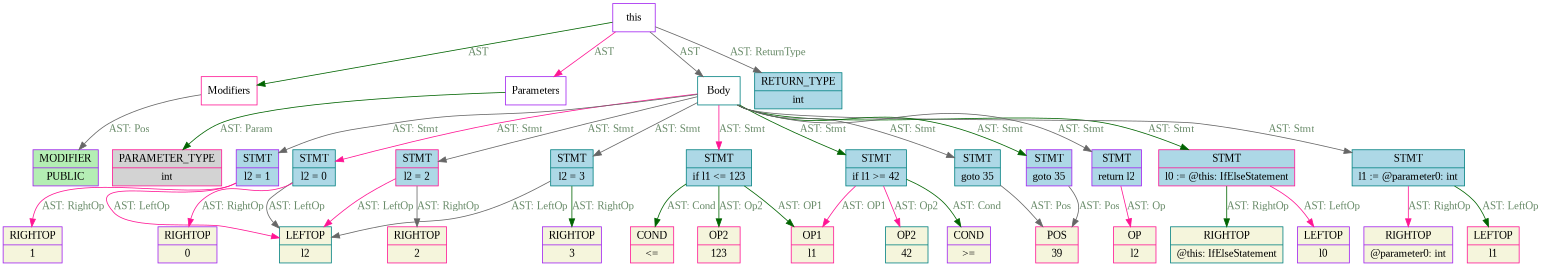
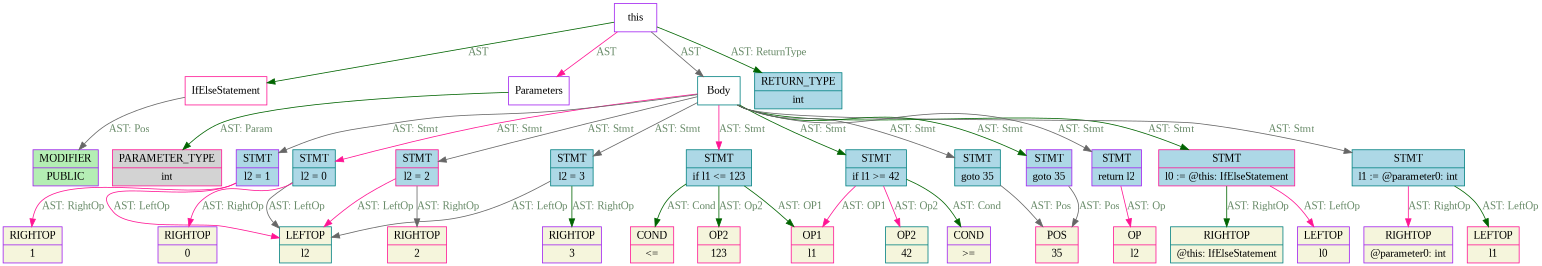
(705, 47) -> (706, 47)
(229, 91) -> (226, 91)
(1057, 254) -> (1057, 254)
